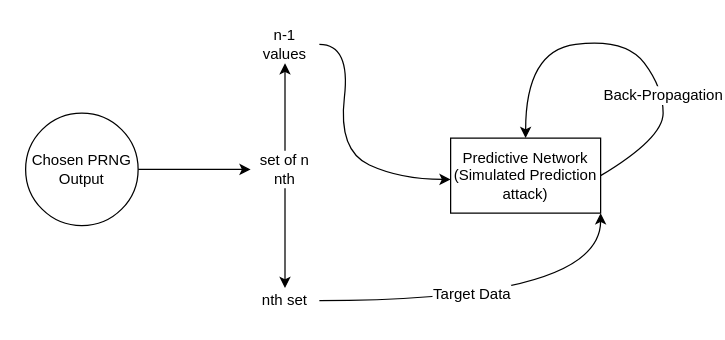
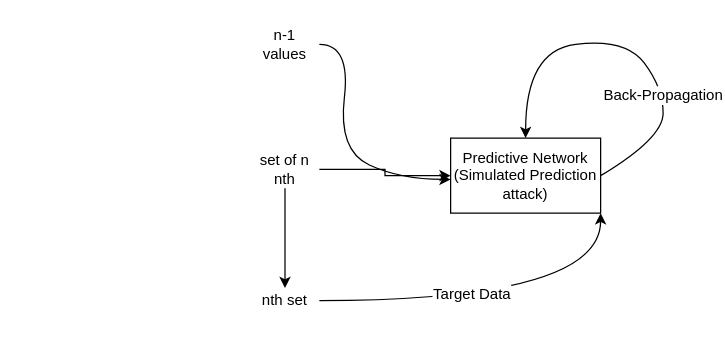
(285, 111) -> (347, 169)
(82, 169) -> none
(190, 169) -> none
